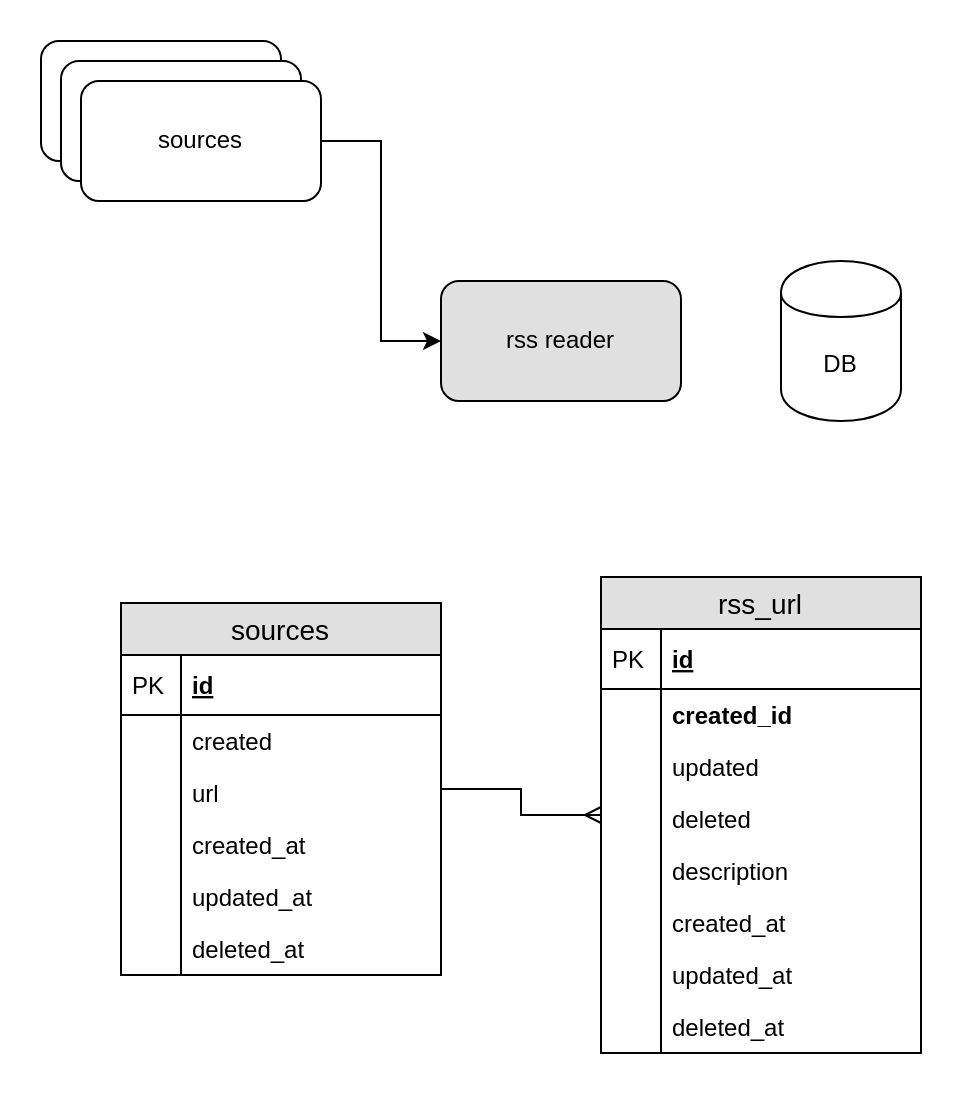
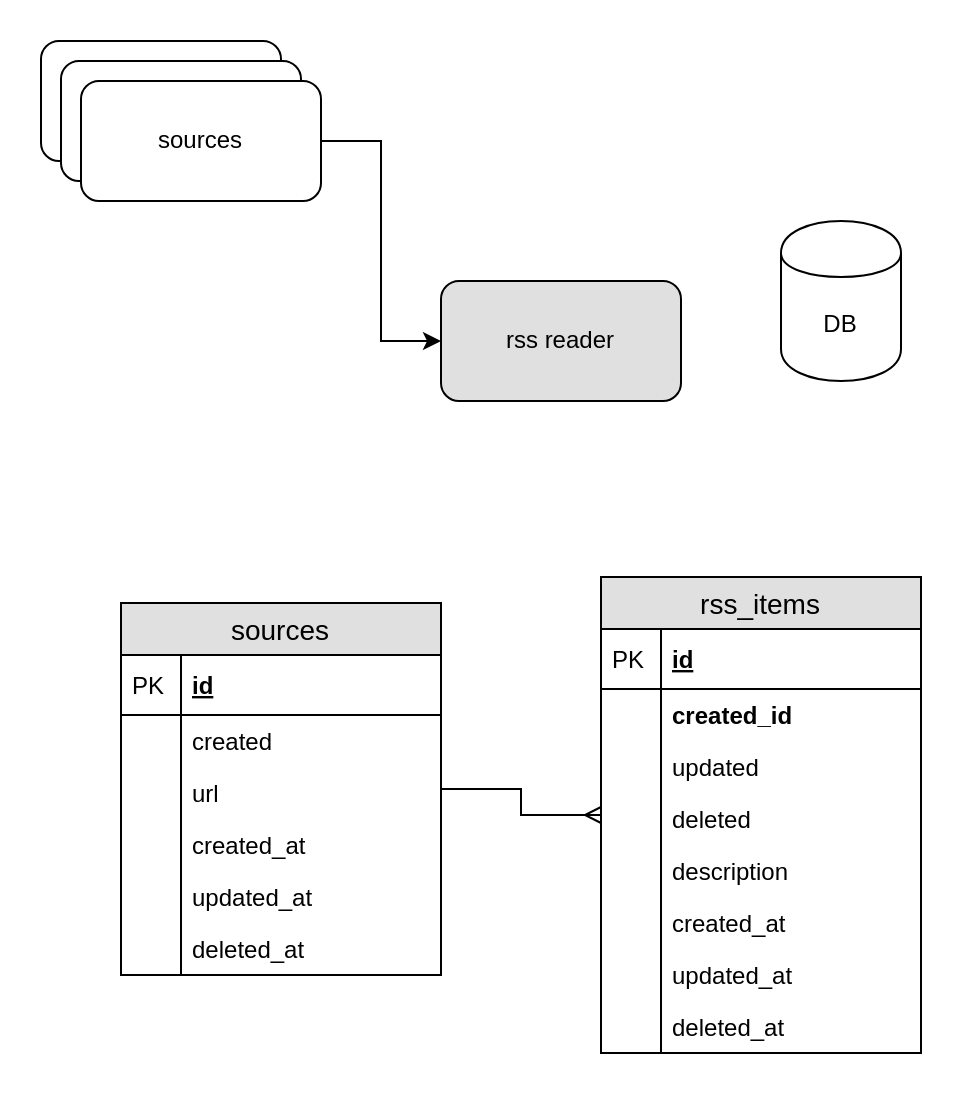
(841, 341) -> (841, 301)
(760, 605) -> (760, 605)
